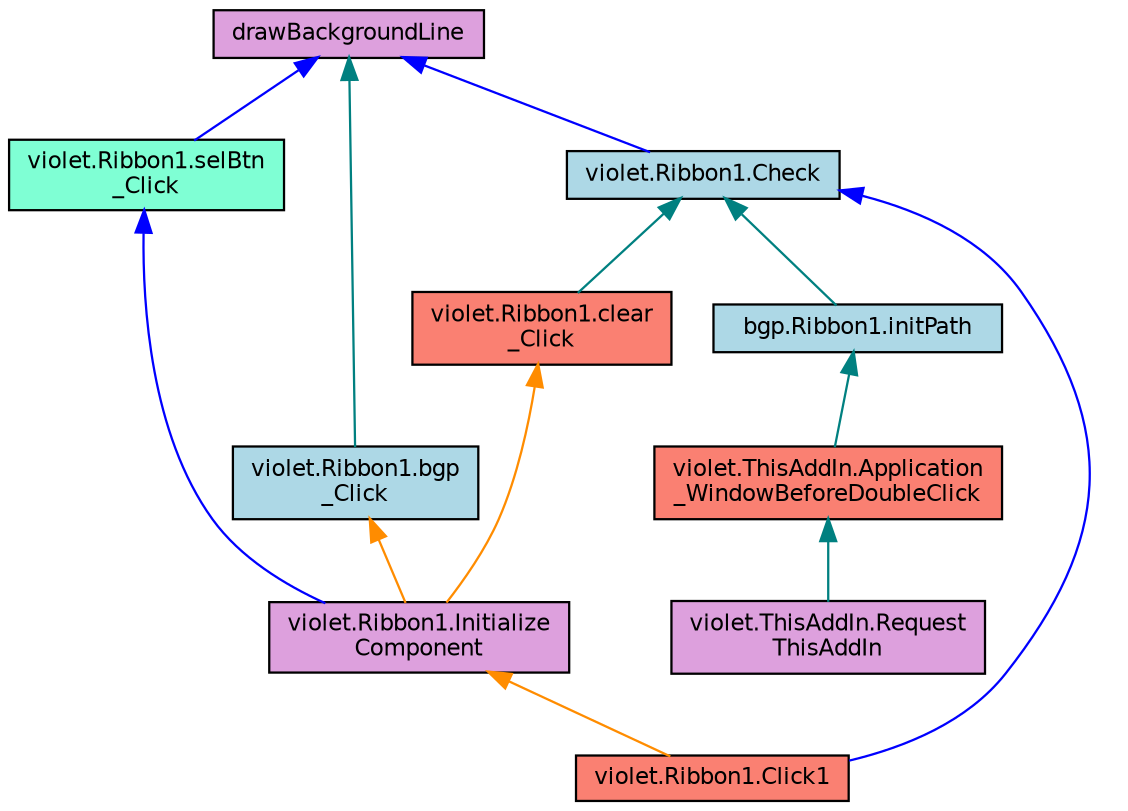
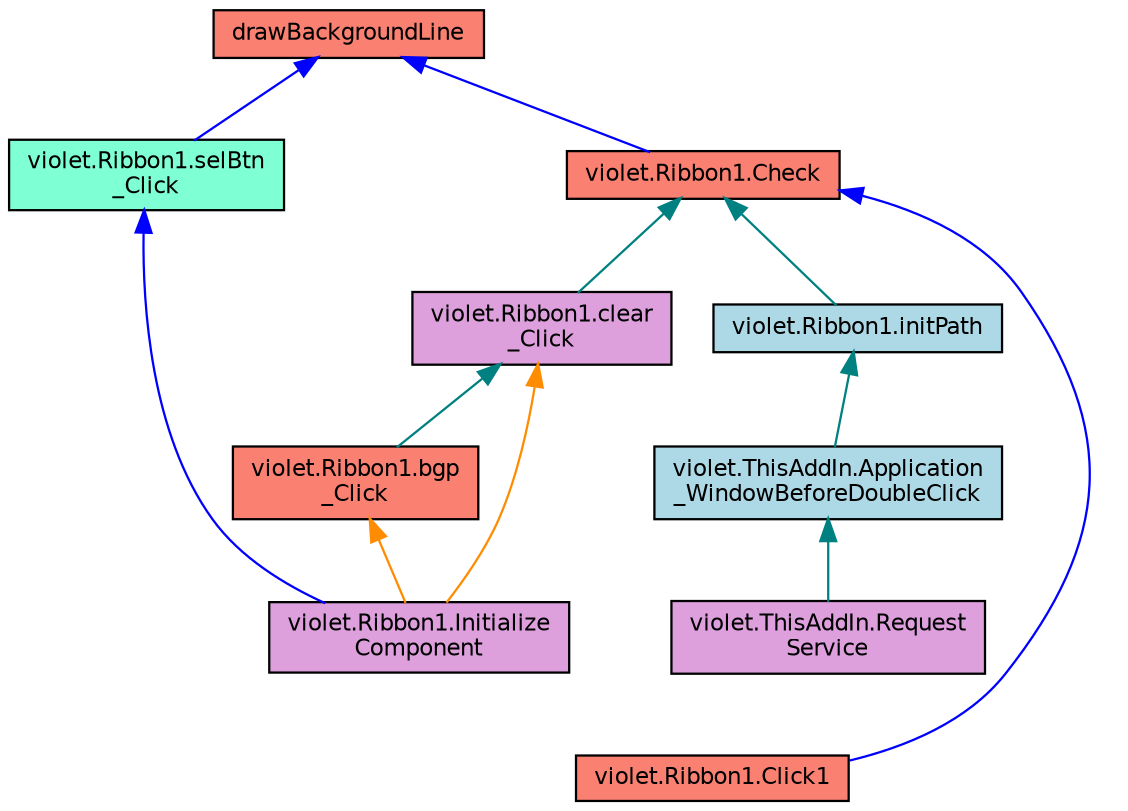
(349, 34) -> (349, 34)
(703, 175) -> (703, 175)
(352, 264) -> (440, 413)
(542, 328) -> (542, 328)
(858, 328) -> (858, 328)
(356, 483) -> (356, 483)
(828, 483) -> (828, 483)
(828, 637) -> (828, 637)
(589, 719) -> none
